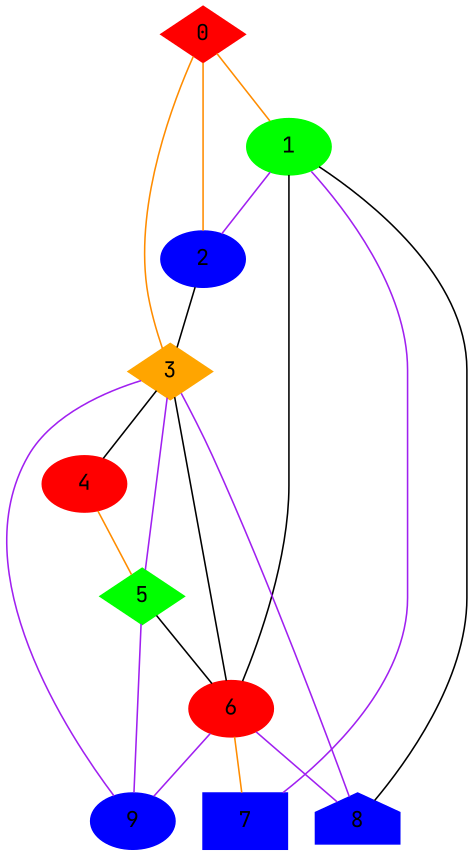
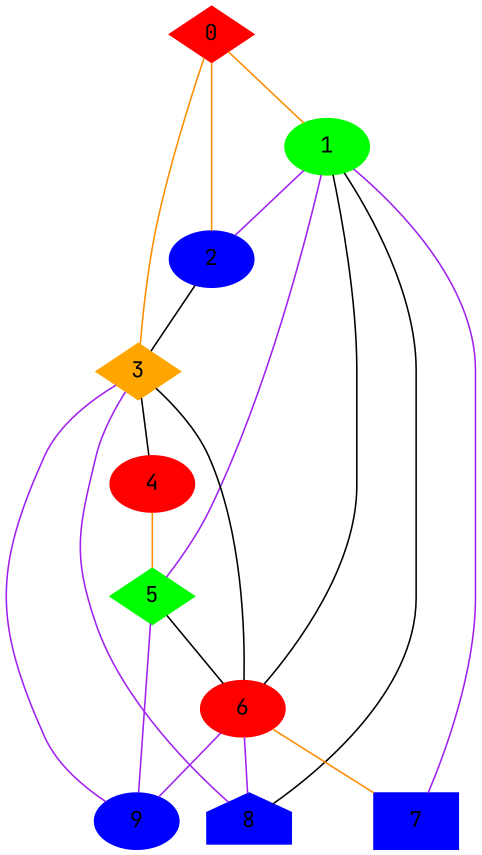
(156, 484) -> (261, 383)
